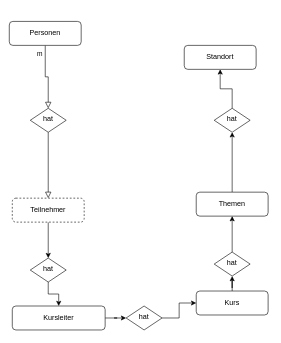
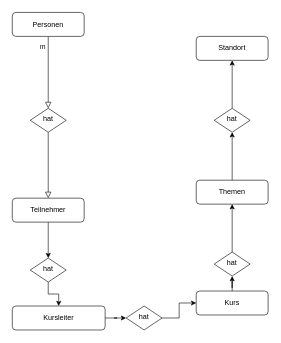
(45, 33) -> (48, 24)
(221, 57) -> (233, 48)
(233, 204) -> (233, 192)
(48, 210) -> (48, 210)
